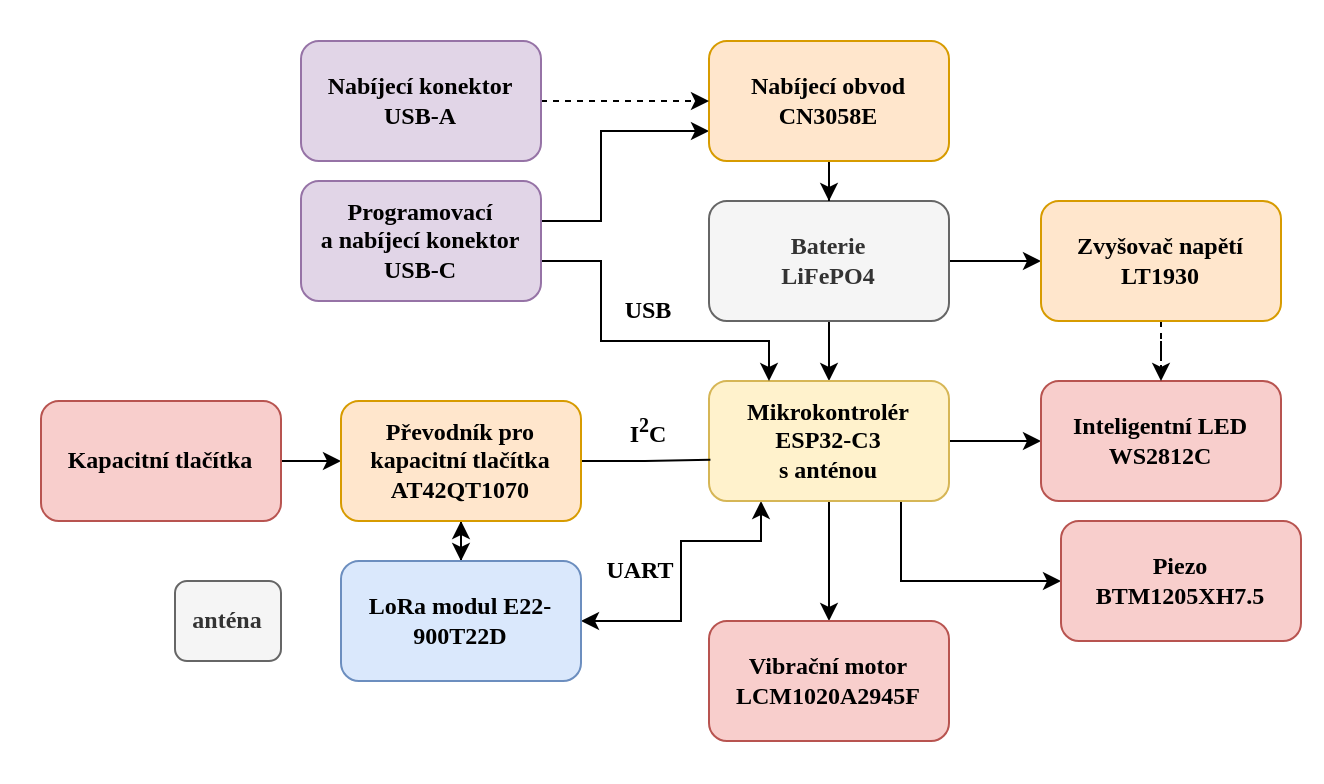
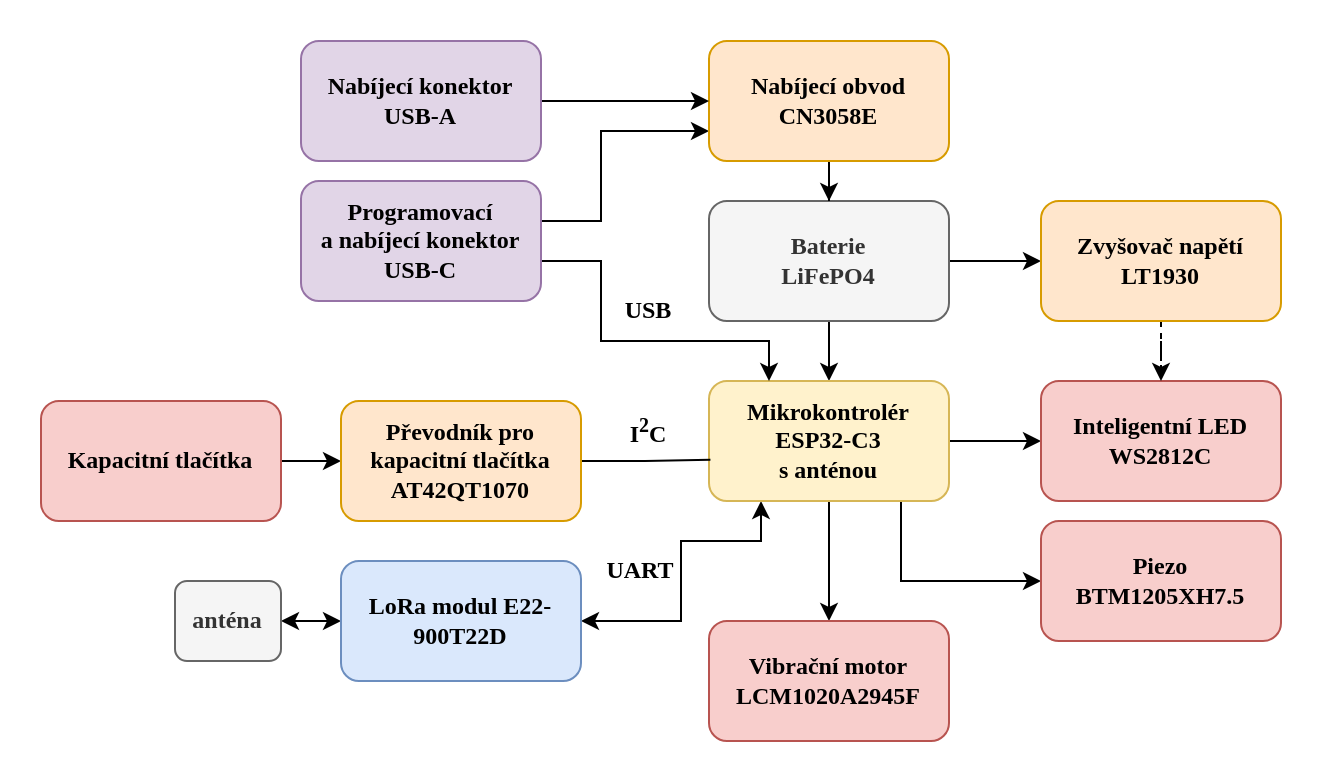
(620, 101) -> (620, 101)
(461, 541) -> (311, 621)
(1181, 581) -> (1161, 581)
